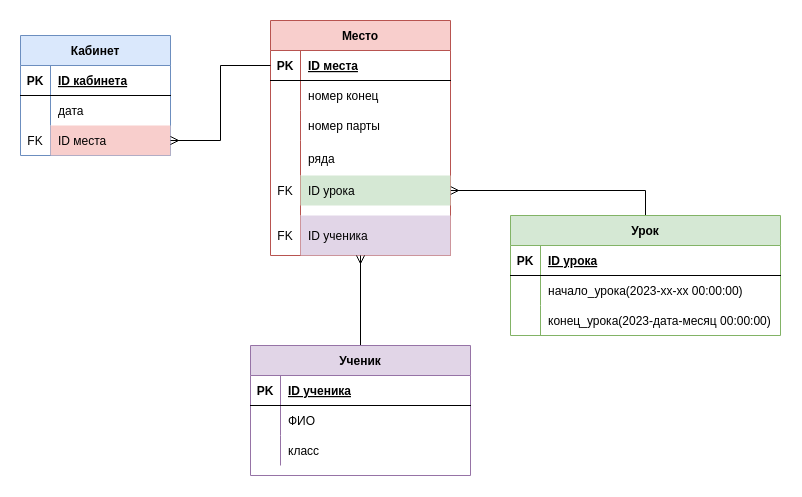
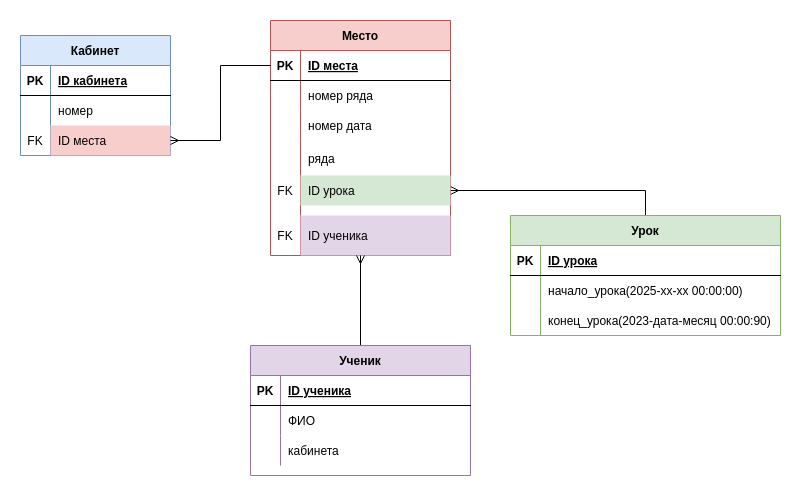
(343, 96) -> (340, 96)
(71, 111) -> (75, 111)
(343, 126) -> (340, 126)
(654, 291) -> (654, 291)
(668, 321) -> (668, 321)
(305, 451) -> (315, 451)
